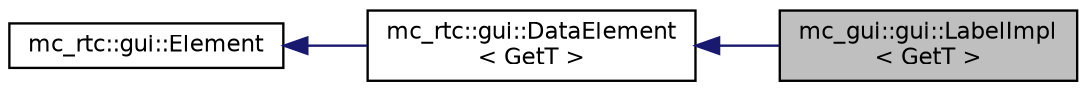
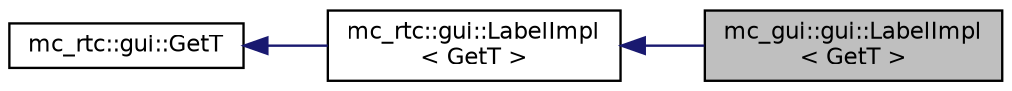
(146, 46) -> (126, 46)
(532, 46) -> (474, 46)
